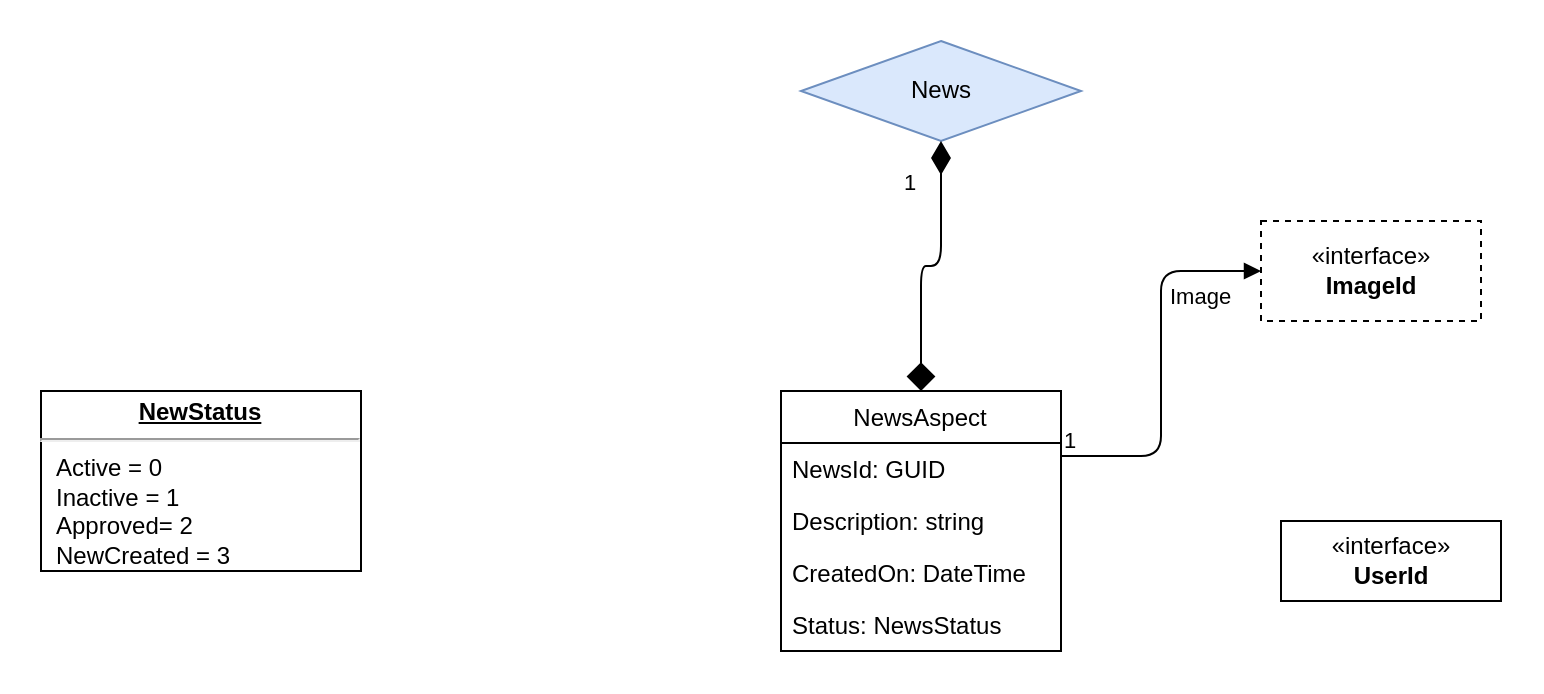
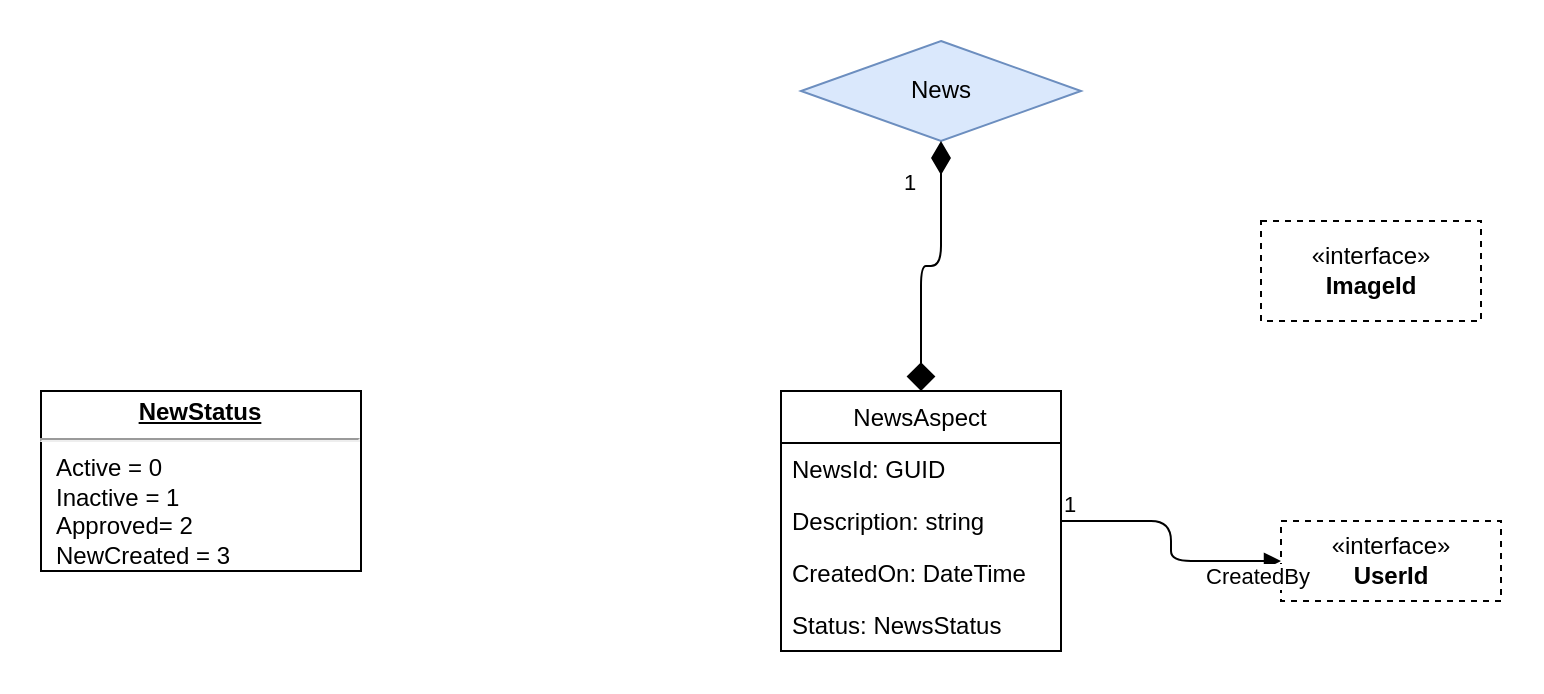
(1161, 372) -> none
none -> (1170, 533)
(1391, 561) -> (1391, 561)
